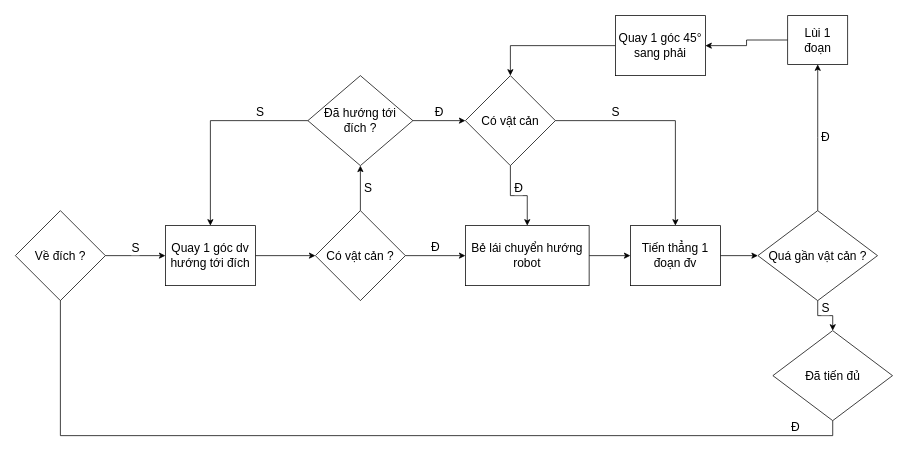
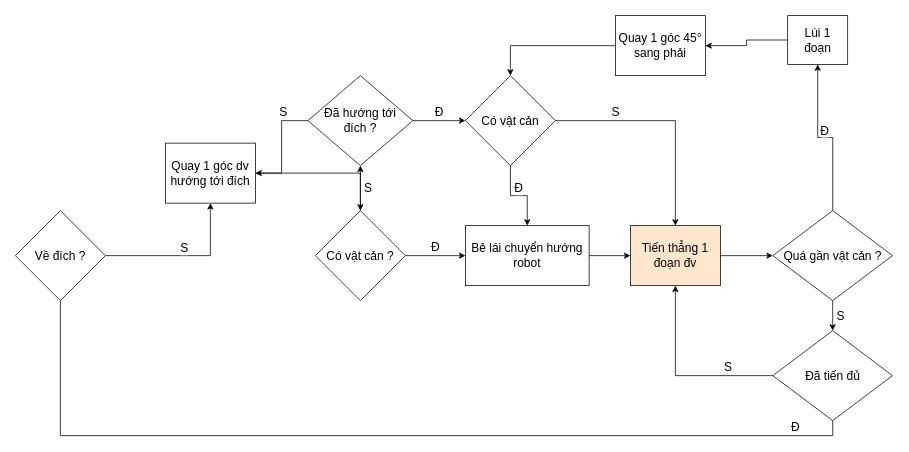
(210, 255) -> (210, 173)
(675, 255) -> (675, 255)
(818, 255) -> (833, 255)
none -> (681, 375)
